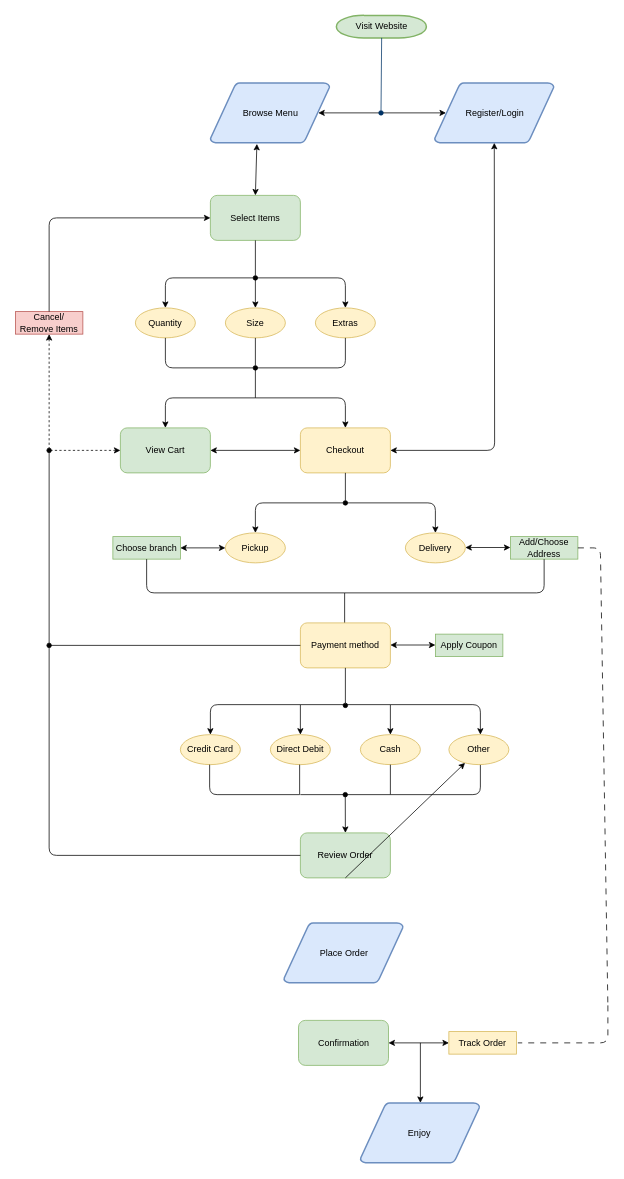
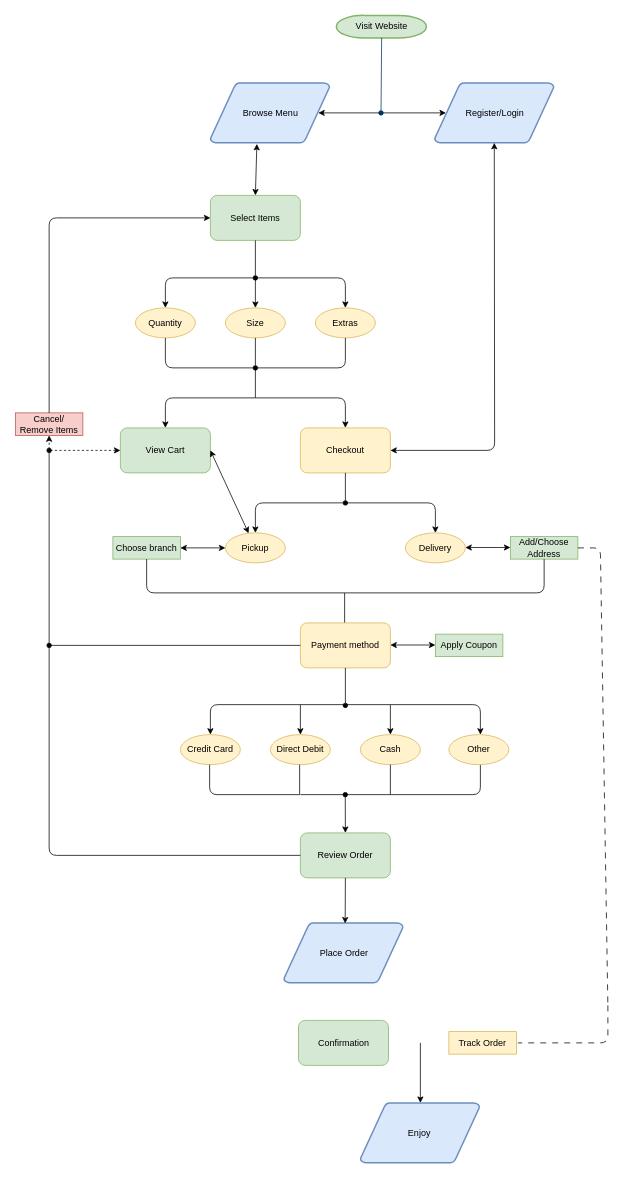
(49, 323) -> (49, 424)
(255, 450) -> (229, 491)
(415, 811) -> (345, 898)
(394, 1043) -> none
